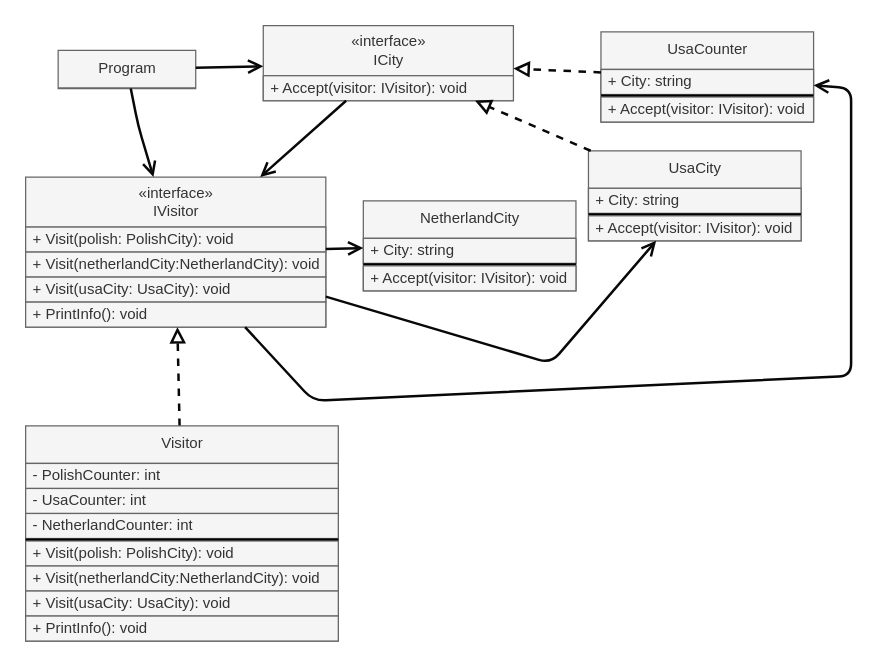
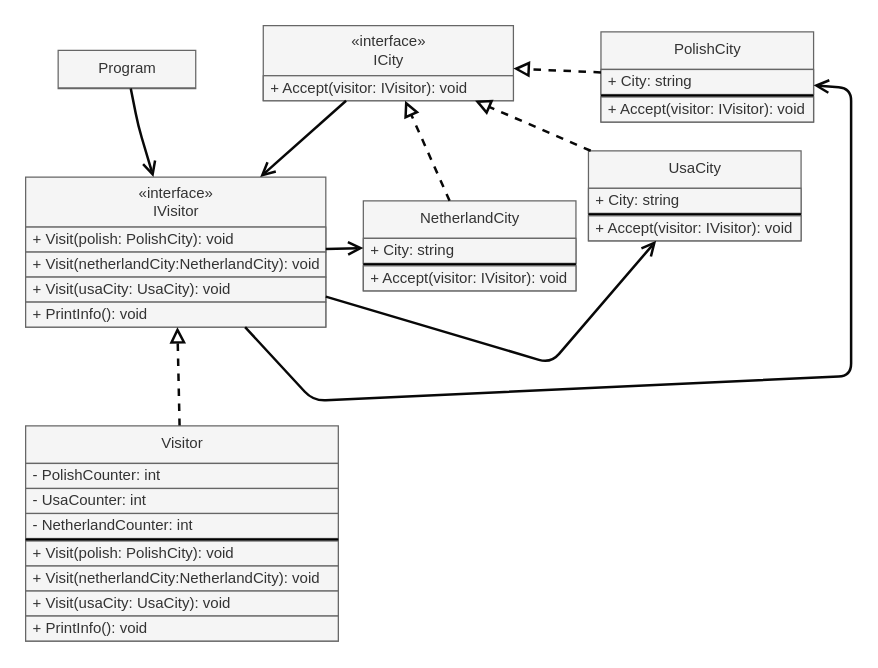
(708, 50) -> (708, 50)
(226, 67) -> none
none -> (430, 158)
